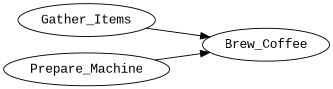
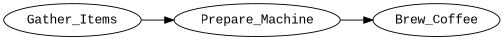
(174, 32) -> (153, 20)
